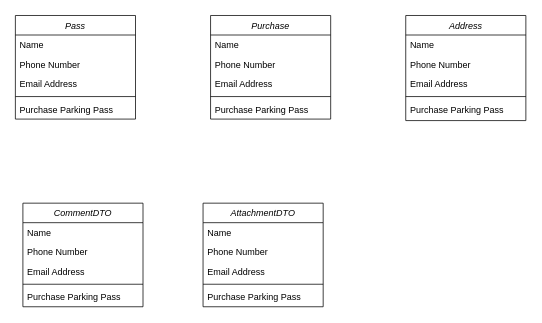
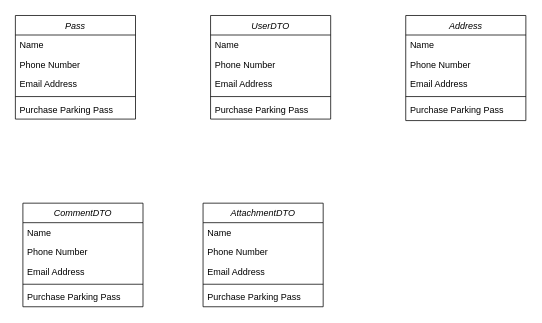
(270, 26) -> (270, 26)
